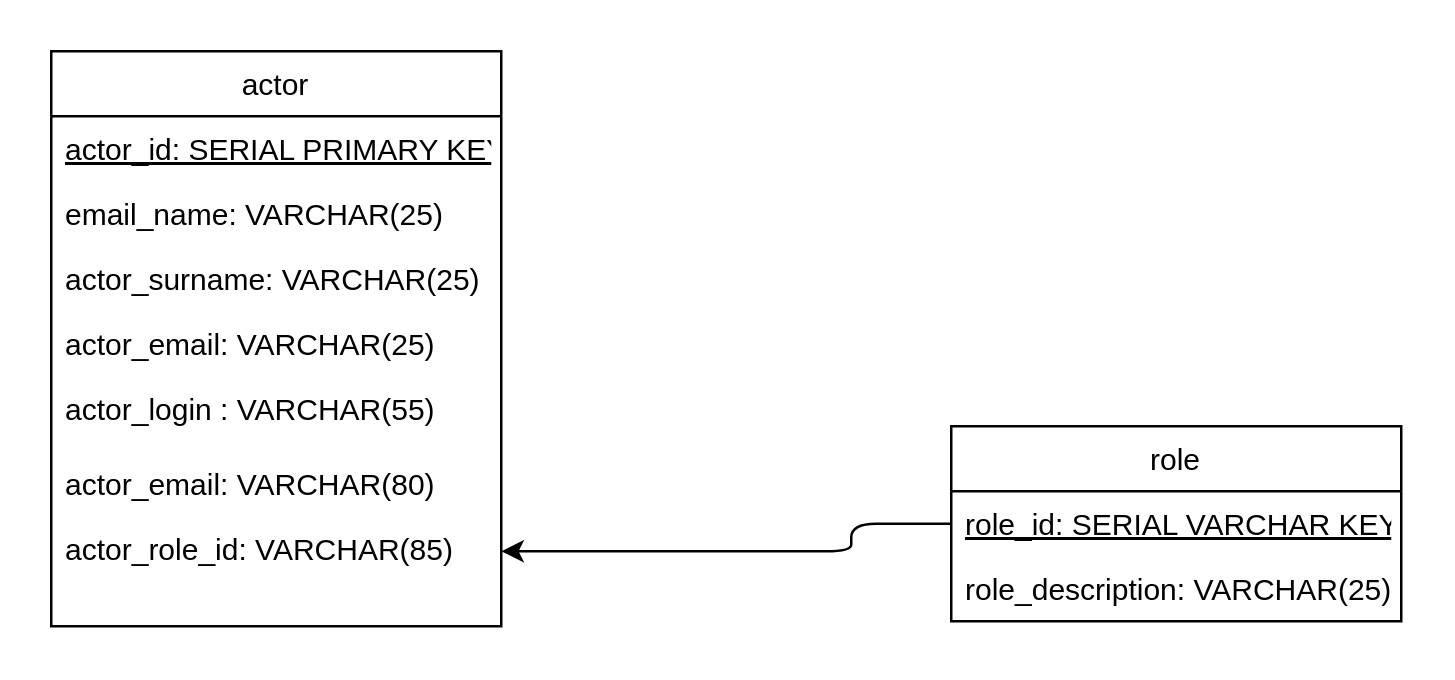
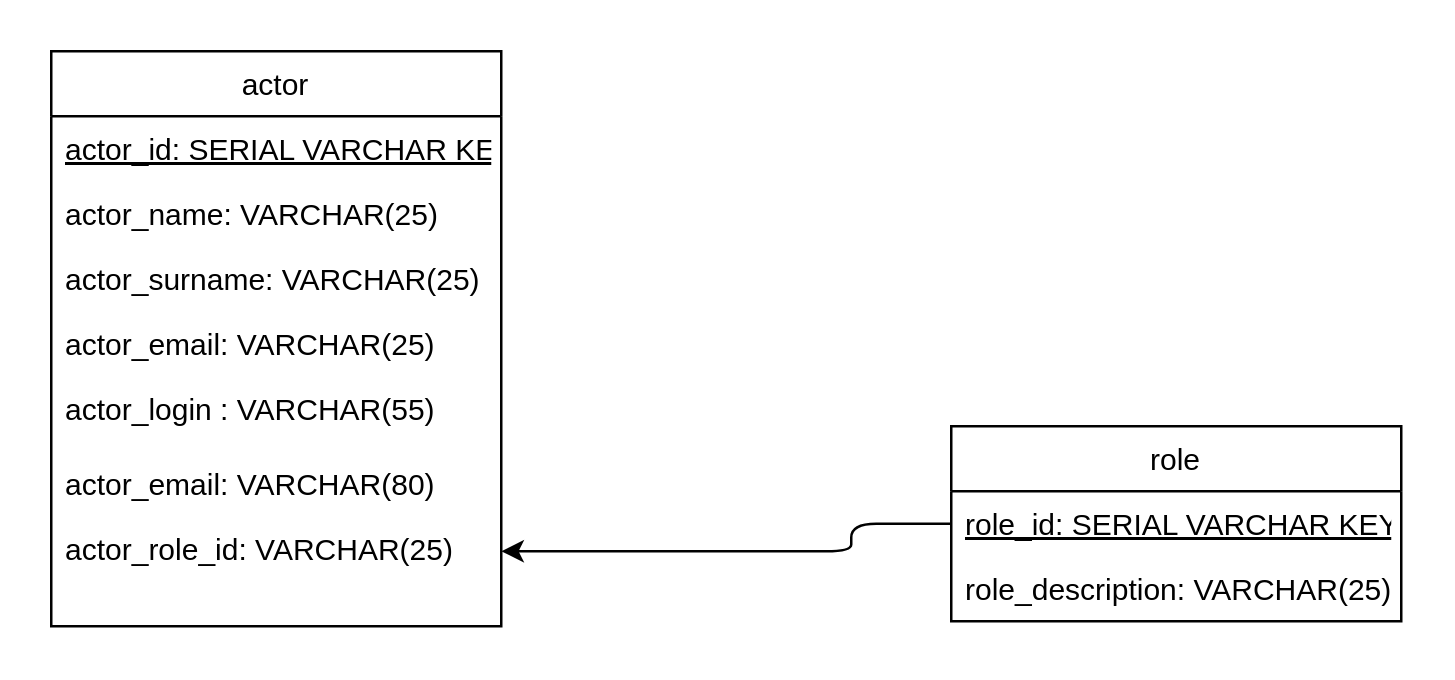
(281, 150) -> (281, 150)
(243, 215) -> (250, 215)
(268, 550) -> (268, 550)
